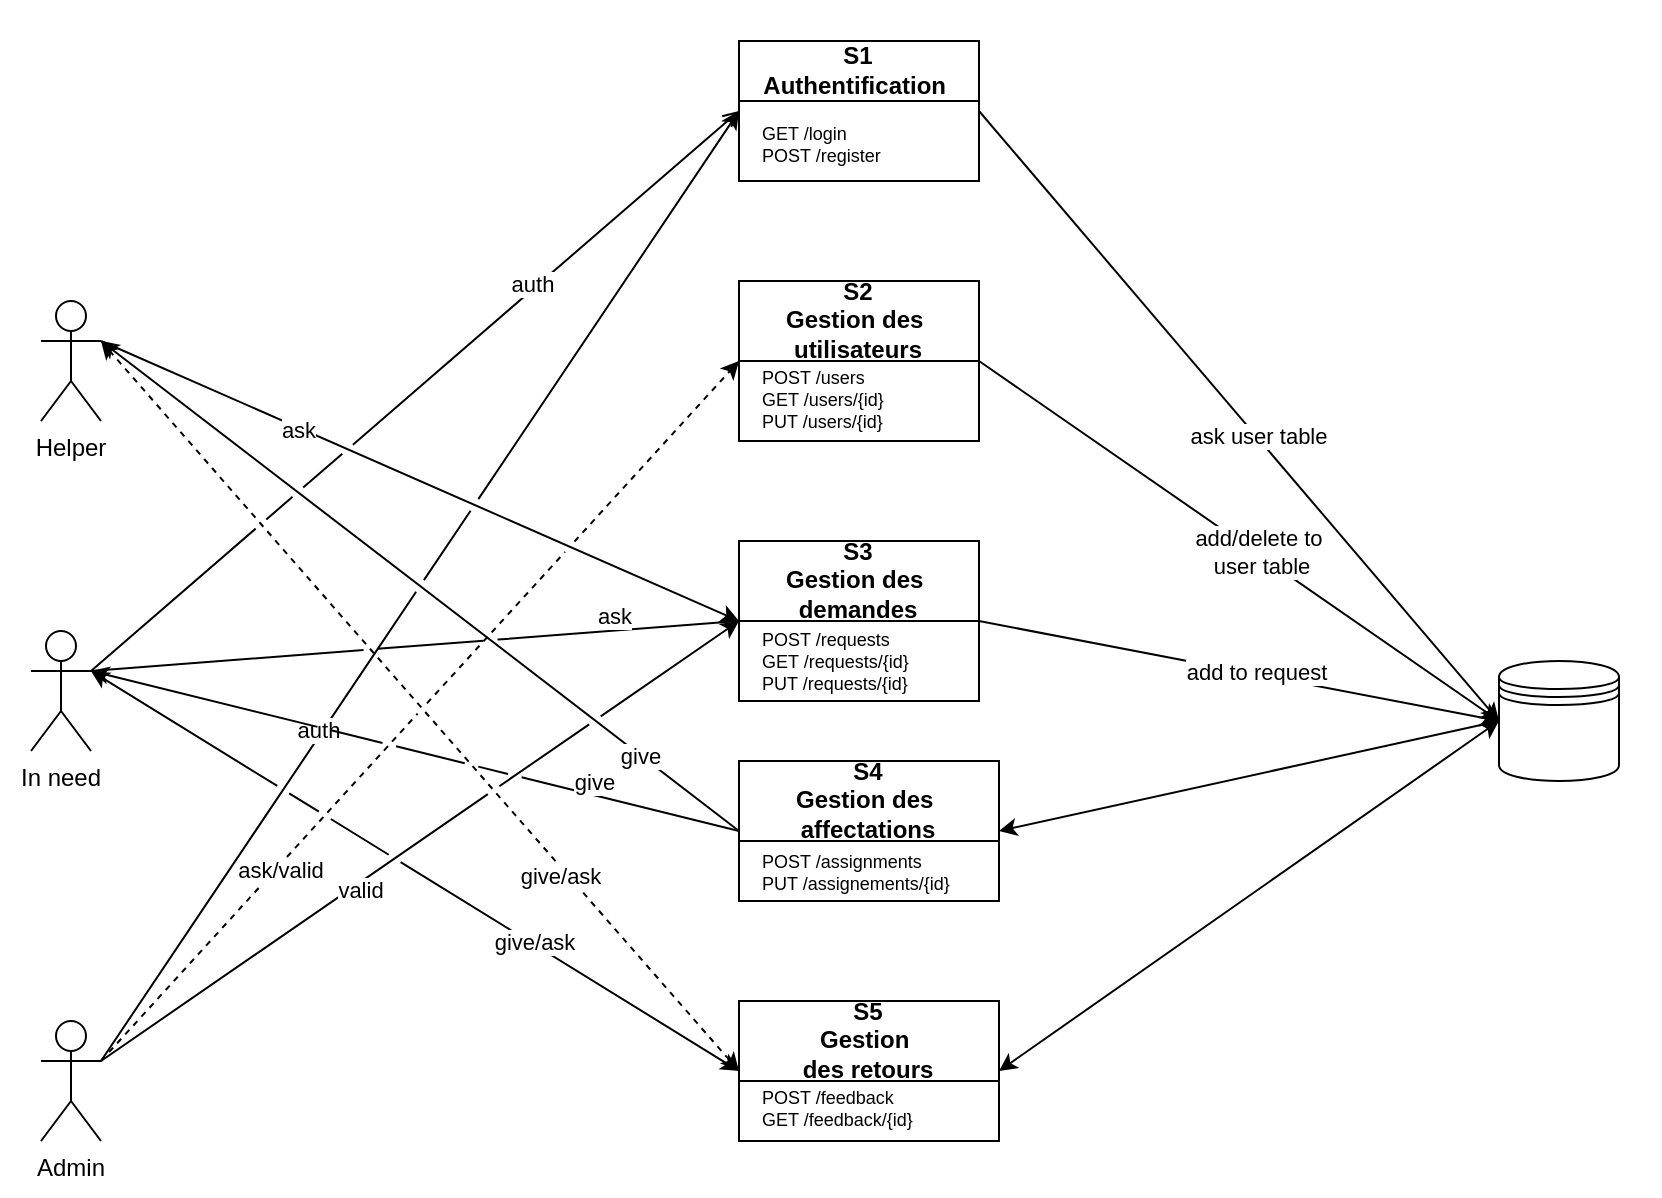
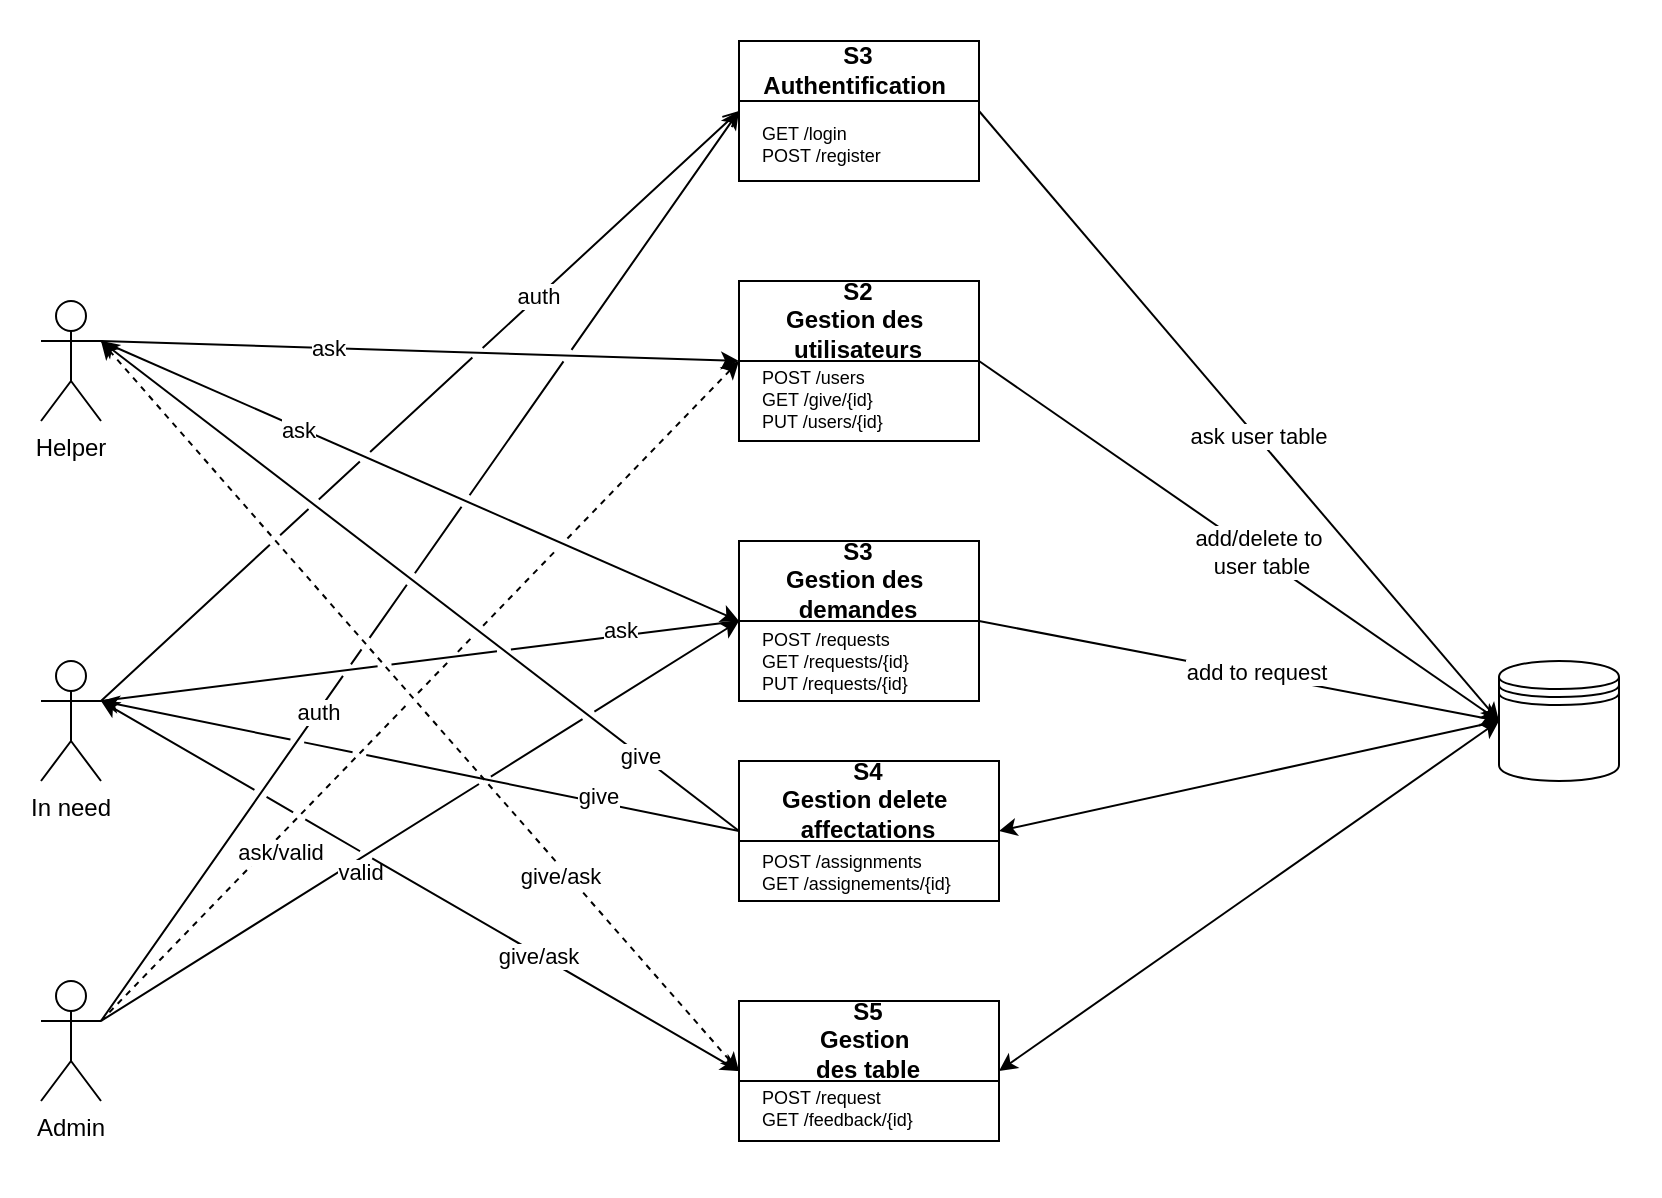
(859, 71) -> (859, 71)
none -> (281, 347)
(834, 401) -> (834, 401)
(61, 691) -> (71, 721)
(869, 801) -> (869, 801)
(867, 875) -> (867, 875)
(869, 1041) -> (869, 1041)
(71, 1081) -> (71, 1041)
(849, 1111) -> (849, 1111)
